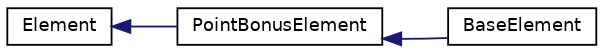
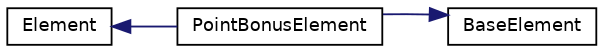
(425, 39) -> (406, 14)
